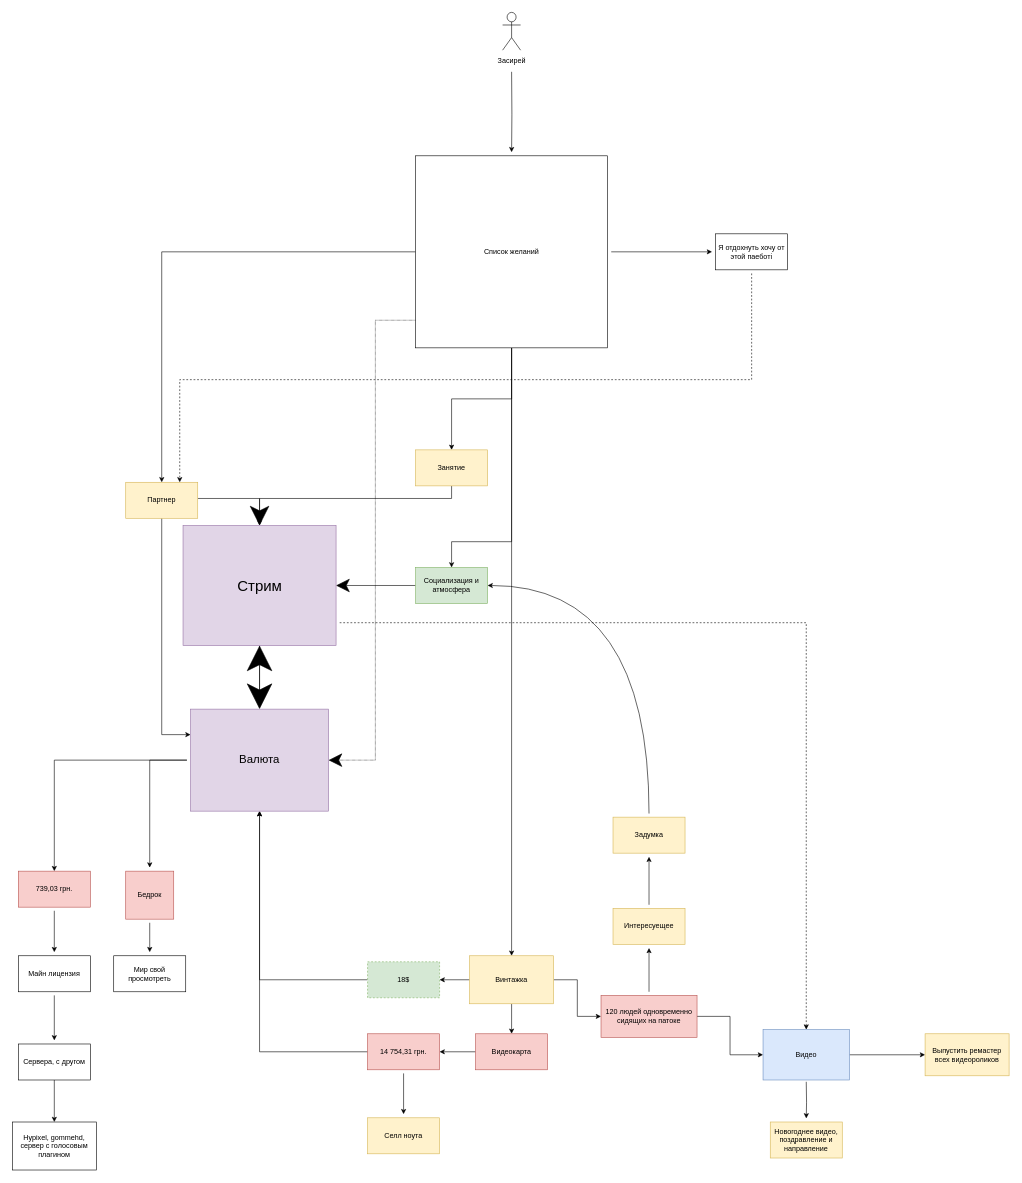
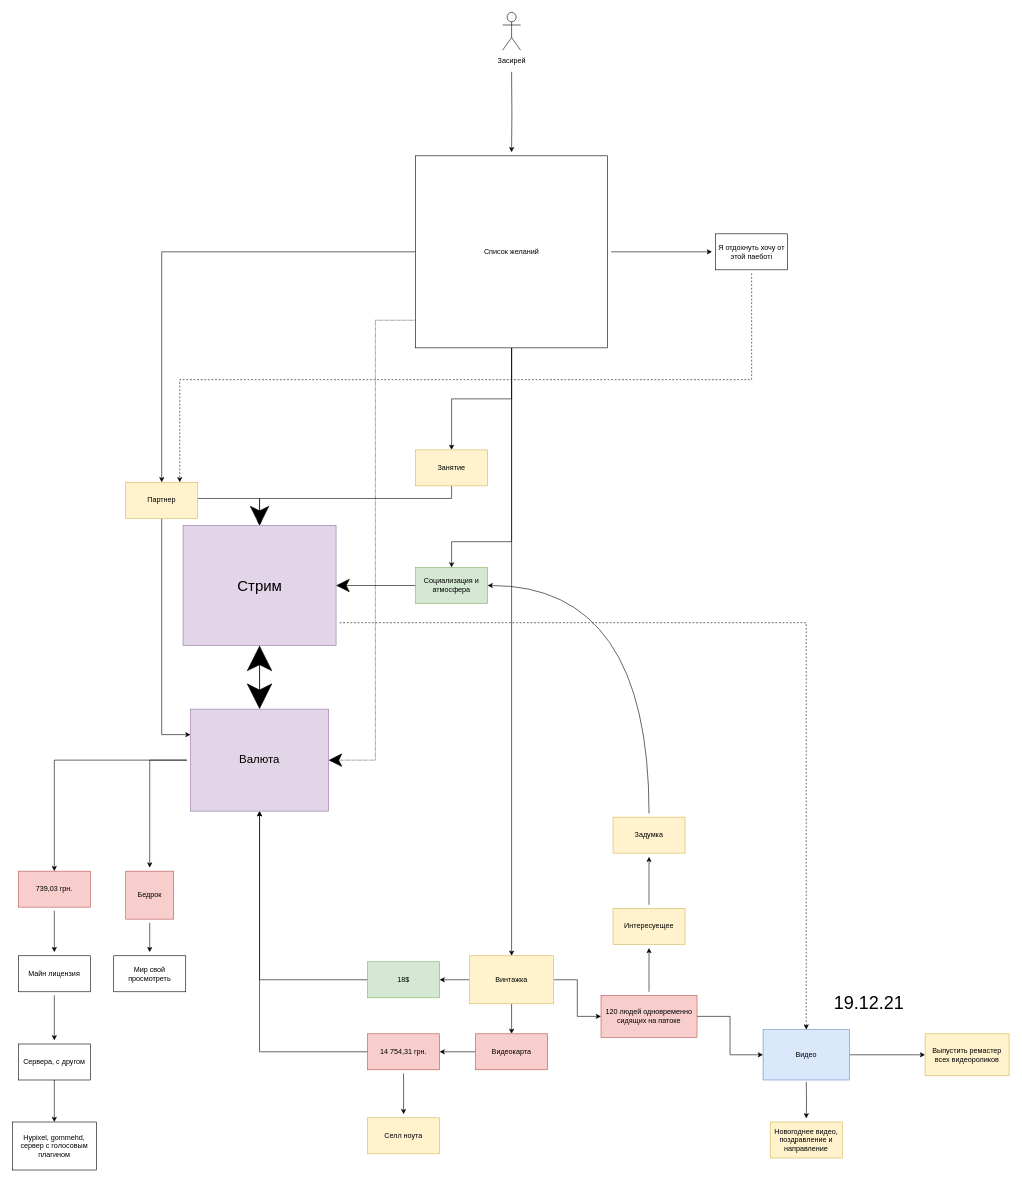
(404, 980) -> (404, 980)
none -> (868, 1002)
